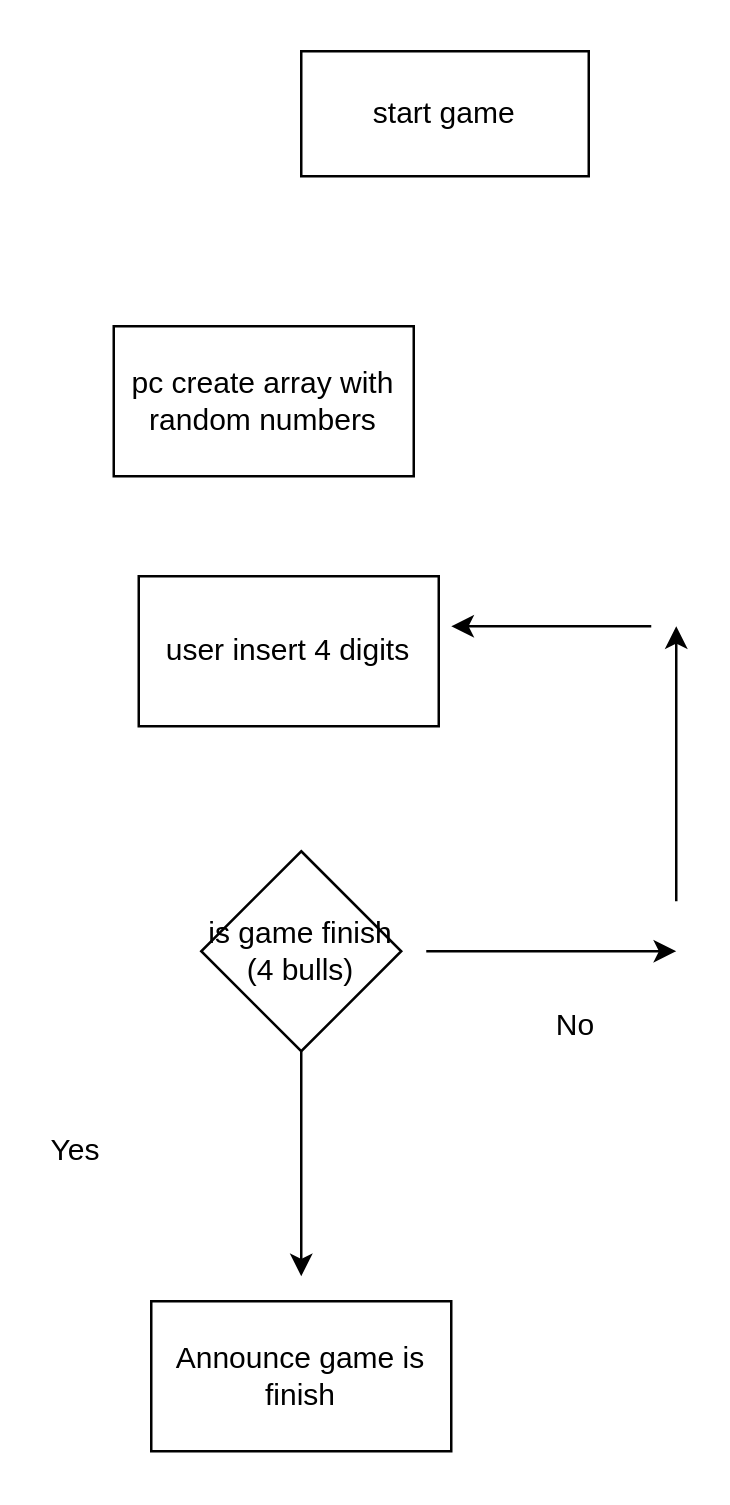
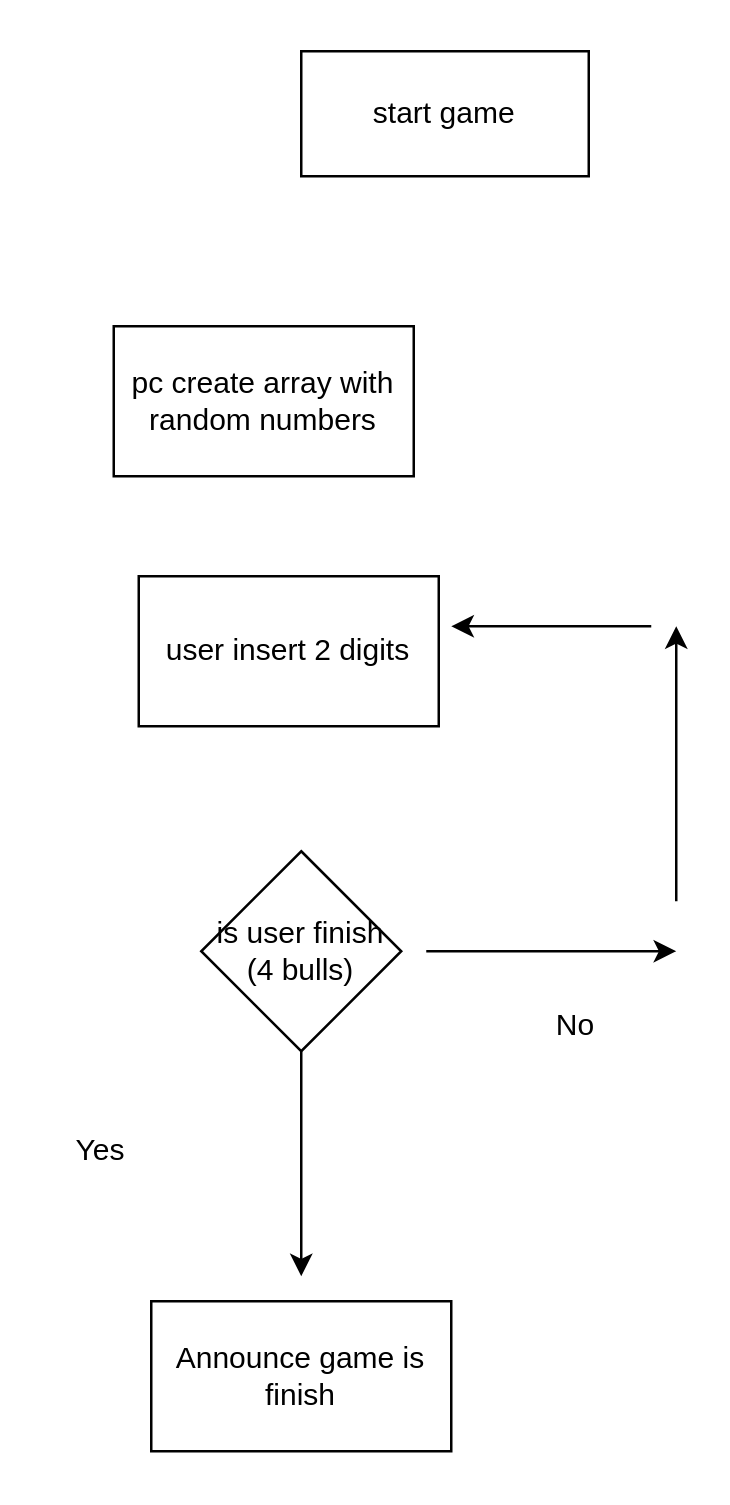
(289, 651) -> (289, 651)
(301, 951) -> (301, 951)
(76, 1151) -> (101, 1151)
